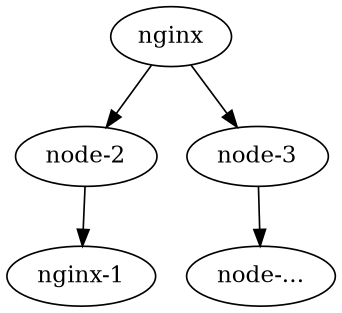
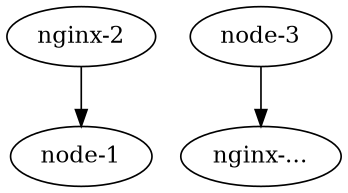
(171, 37) -> none
(86, 156) -> (81, 37)
(81, 276) -> (81, 156)
(261, 276) -> (261, 156)
